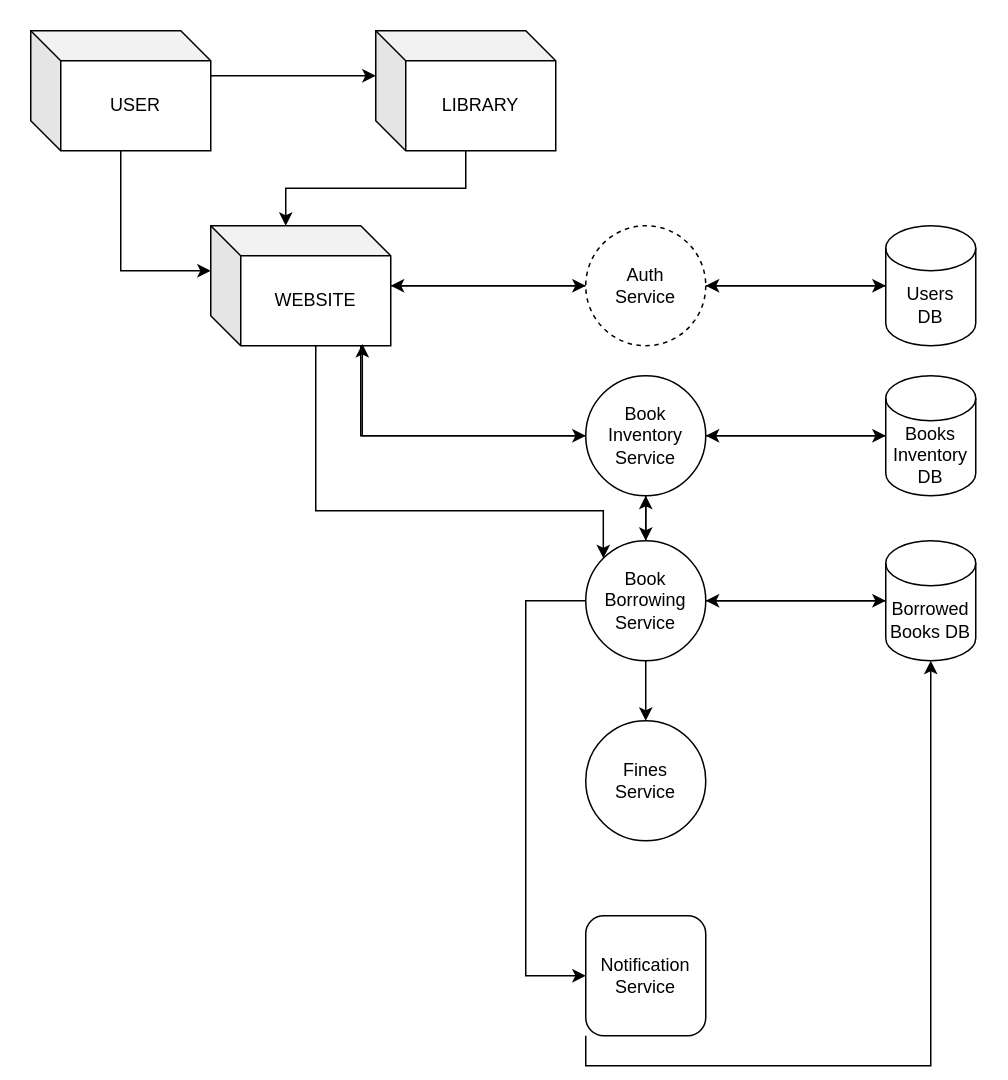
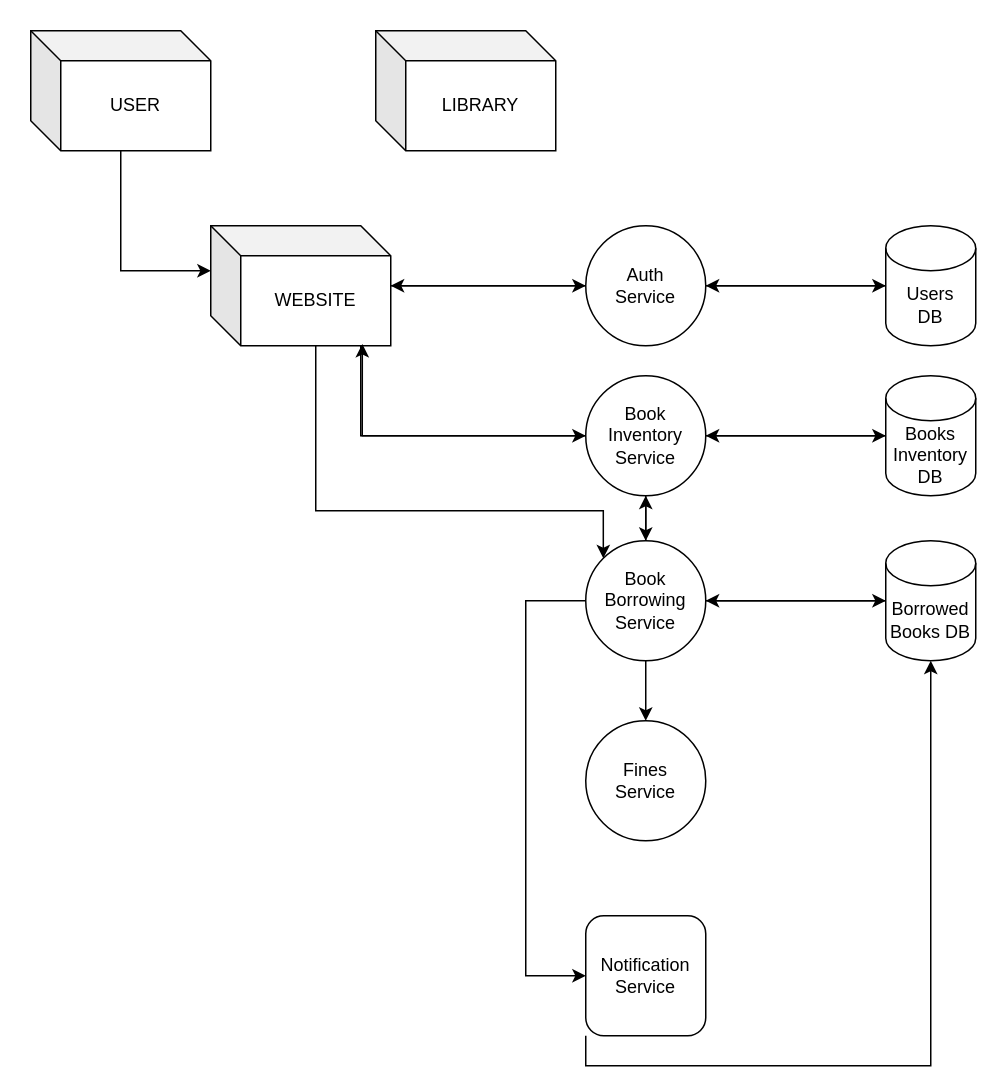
(288, 76) -> none
(381, 188) -> none
(646, 286) -> (646, 286)
